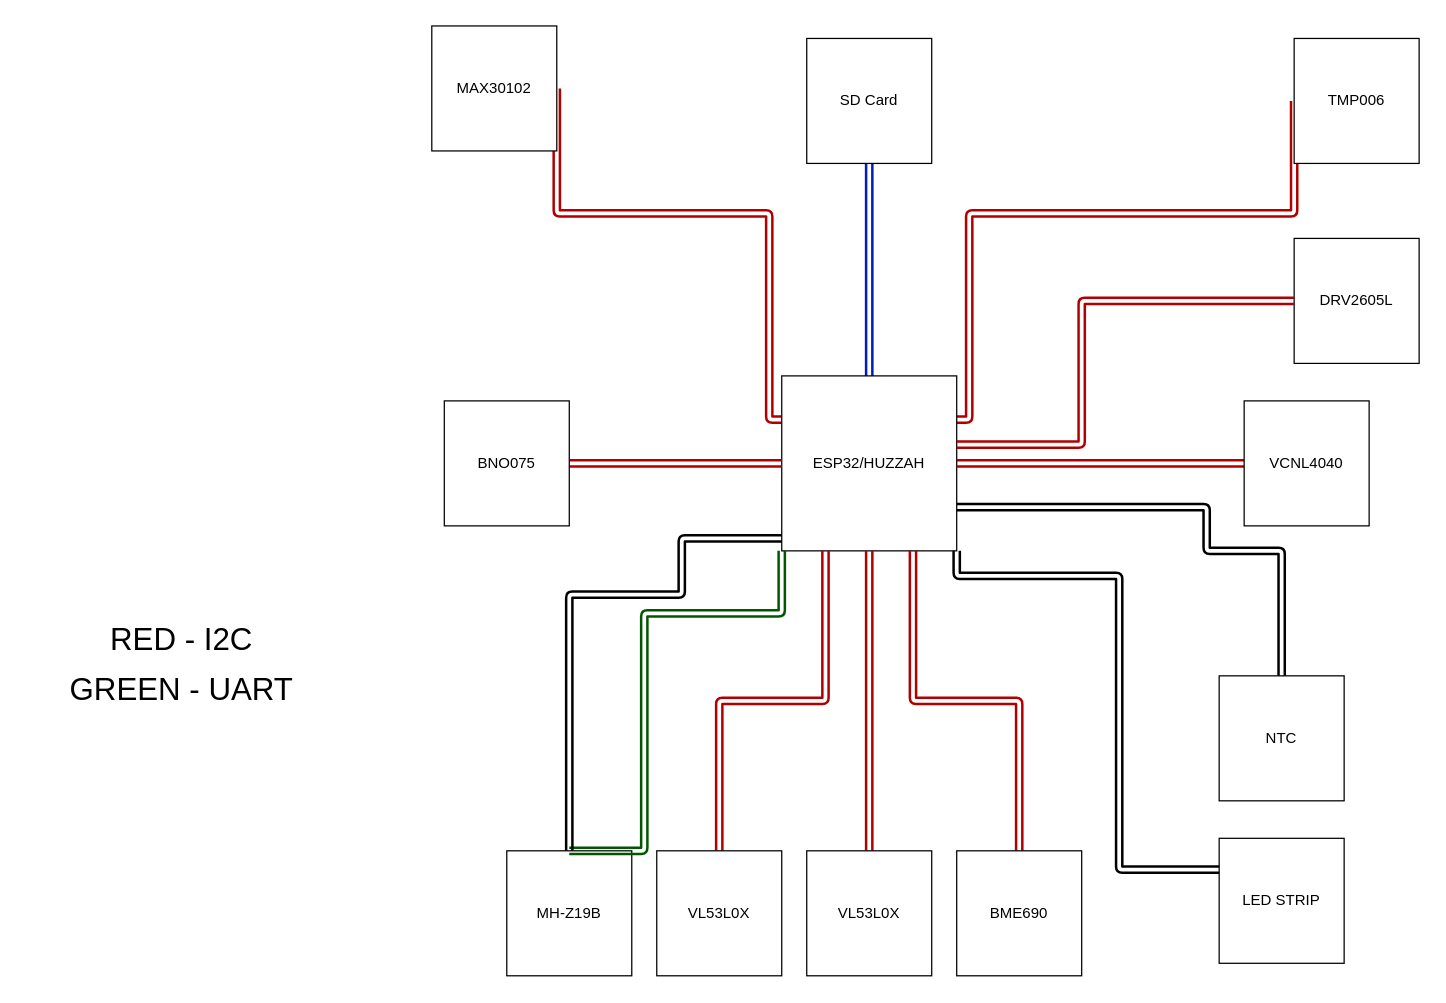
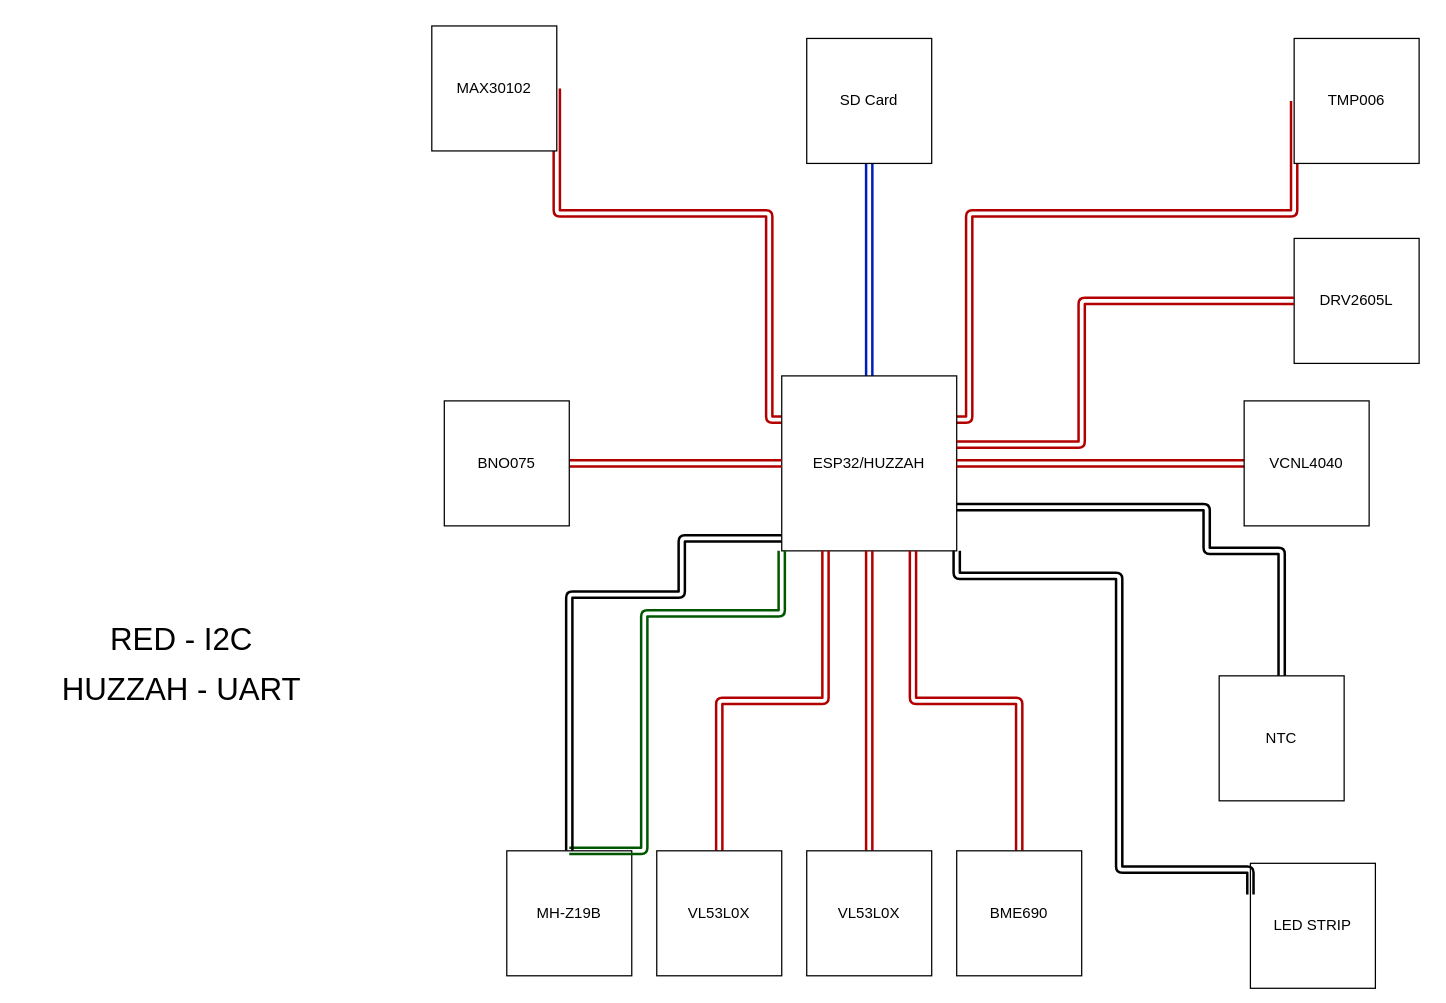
(182, 688) -> (182, 688)
(1282, 901) -> (1313, 926)
